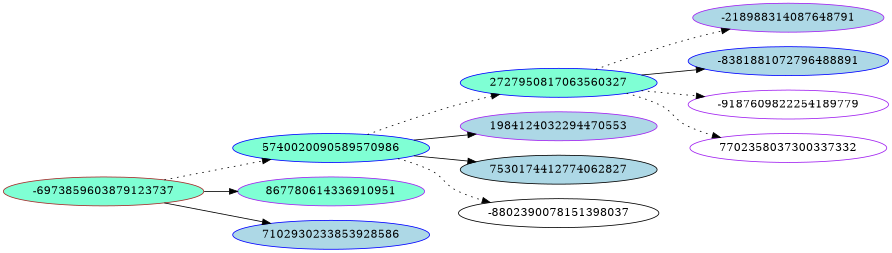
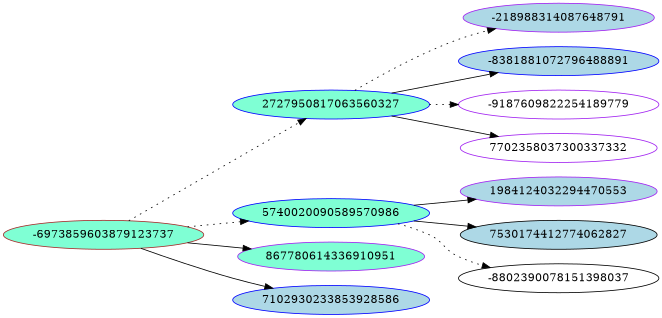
(429, 113) -> (214, 172)
(671, 113) -> (441, 125)
